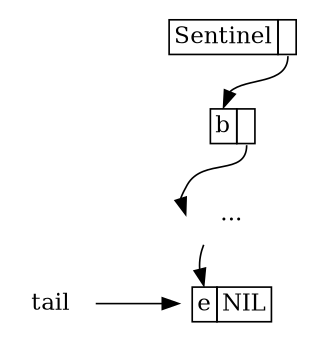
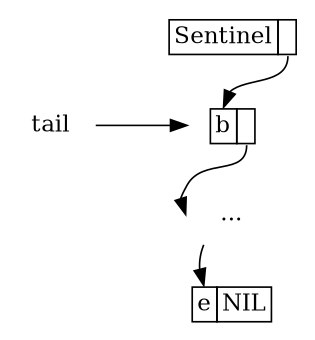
(129, 304) -> (133, 125)
